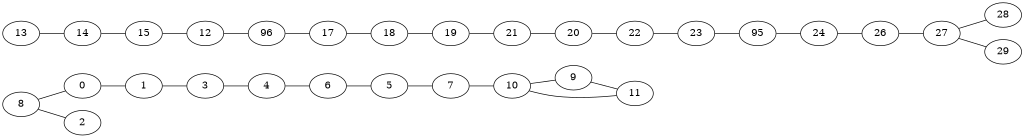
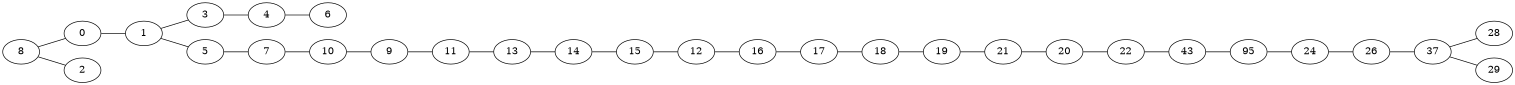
(267, 33) -> (758, 52)
(696, 33) -> (1187, 52)
(942, 33) -> (1433, 52)
(359, 86) -> (175, 43)
(573, 97) -> (482, 52)
